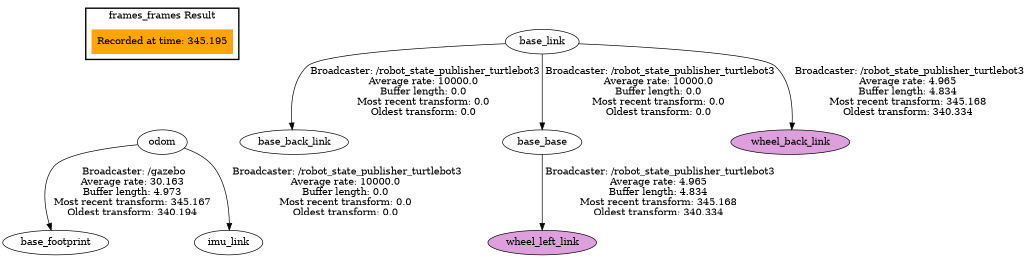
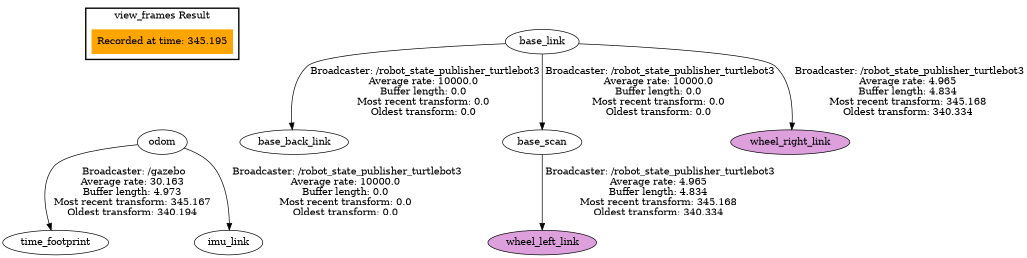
(162, 16) -> (162, 16)
(542, 142) -> (542, 142)
(790, 142) -> (790, 142)
(56, 243) -> (56, 243)
